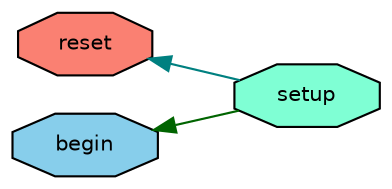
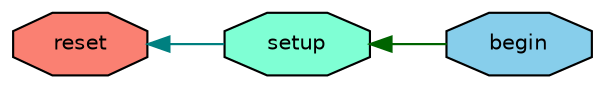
(207, 118) -> (419, 44)
